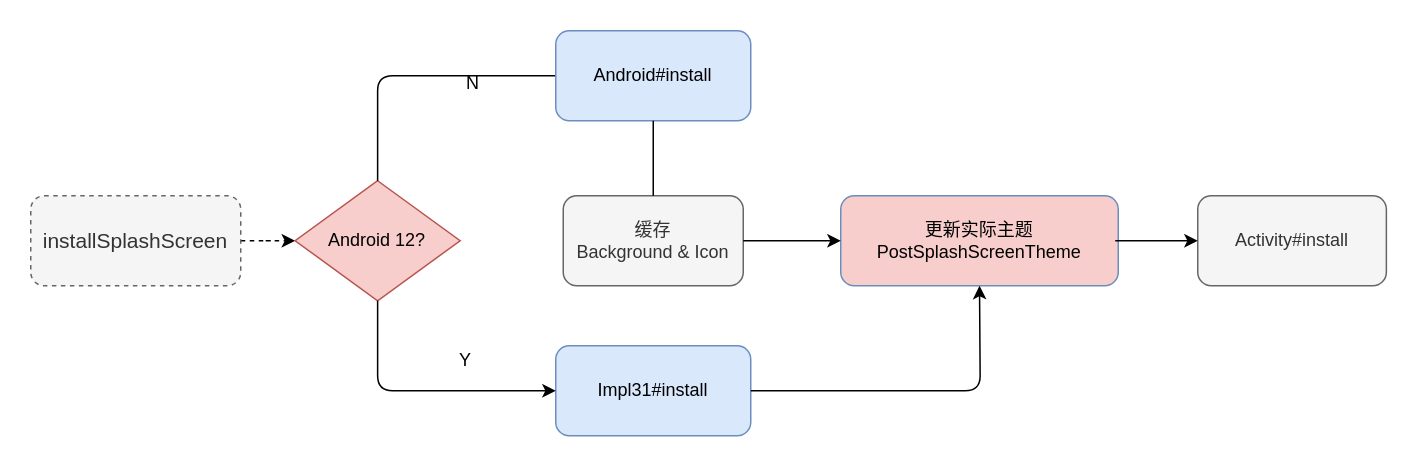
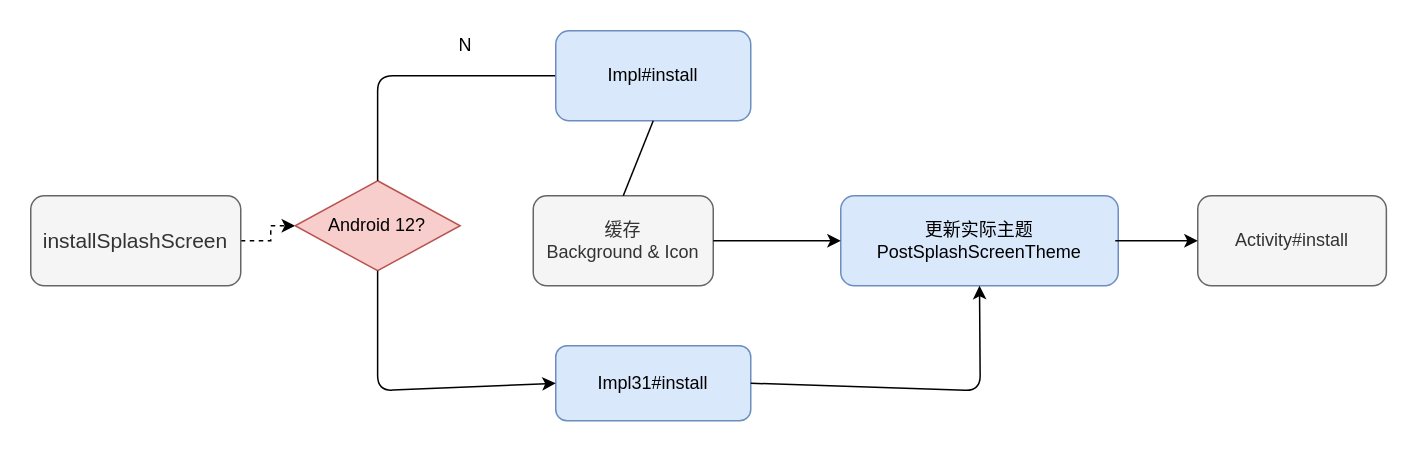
(653, 76) -> (653, 76)
(473, 83) -> (466, 46)
(136, 241) -> (136, 241)
(378, 241) -> (378, 226)
(653, 241) -> (623, 241)
(980, 241) -> (980, 241)
(466, 361) -> none
(653, 391) -> (653, 383)
